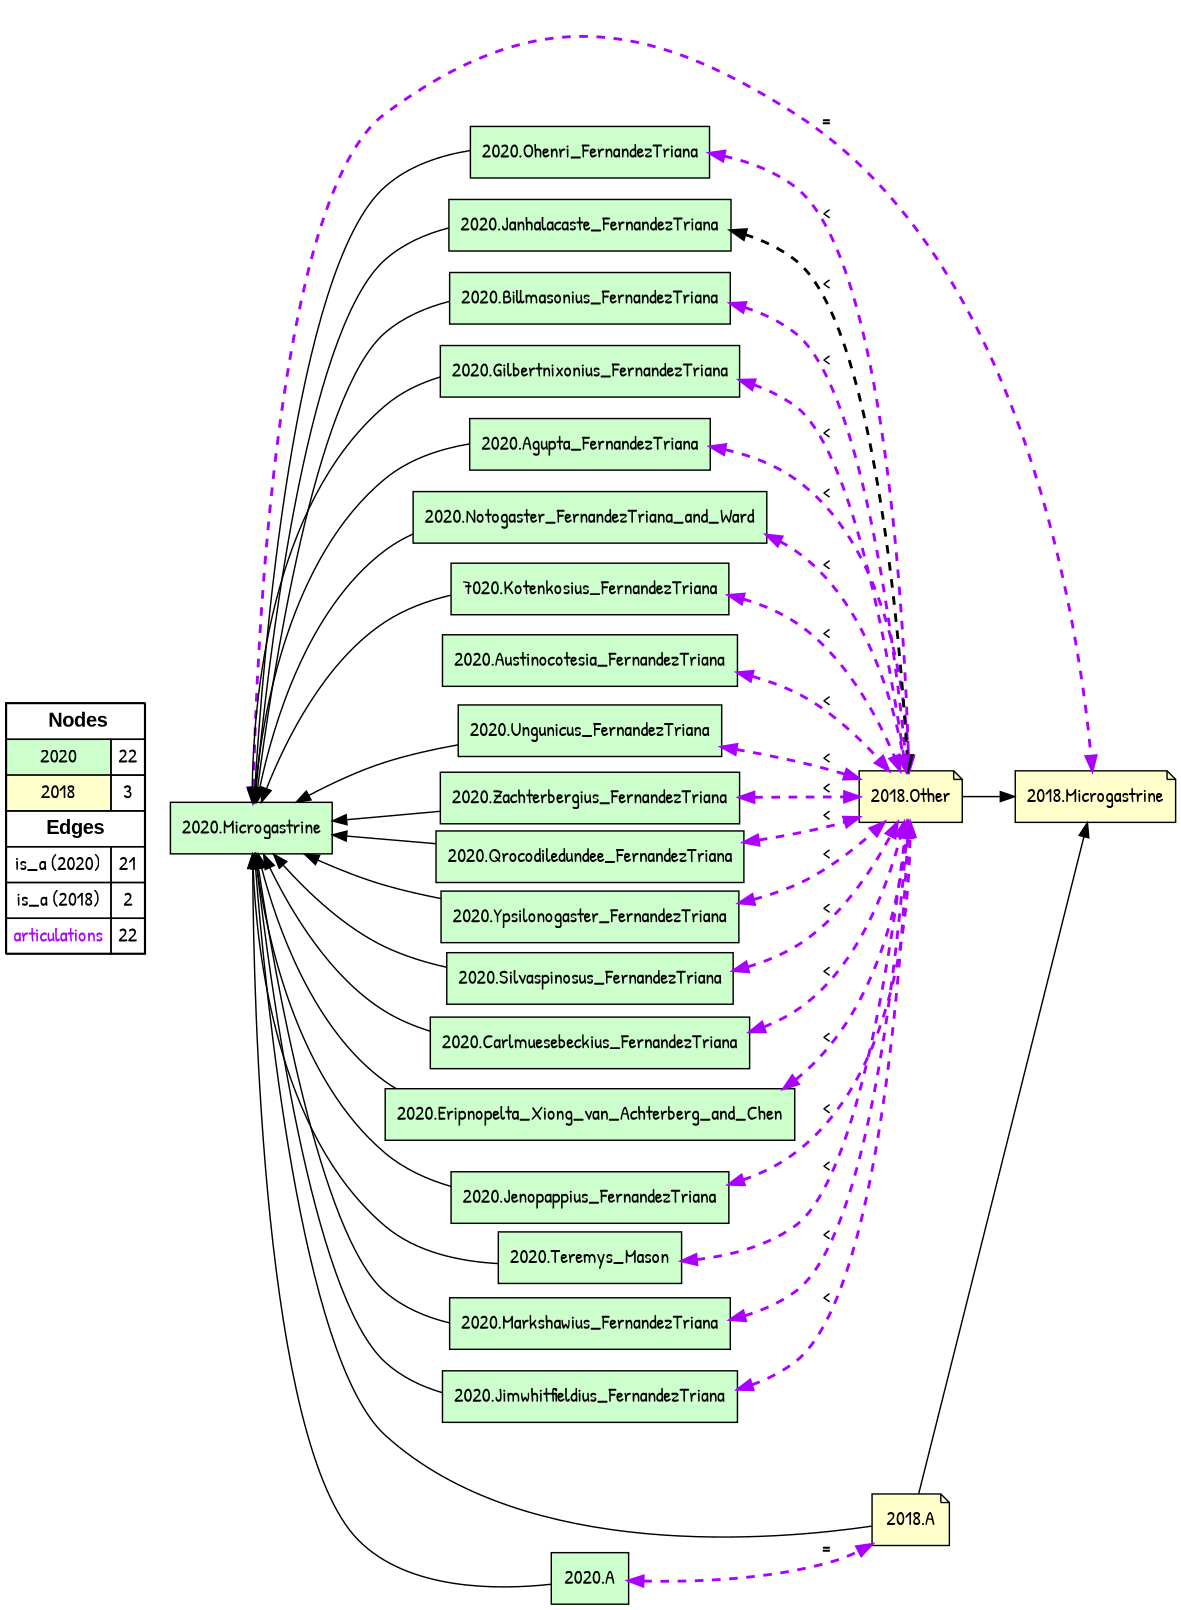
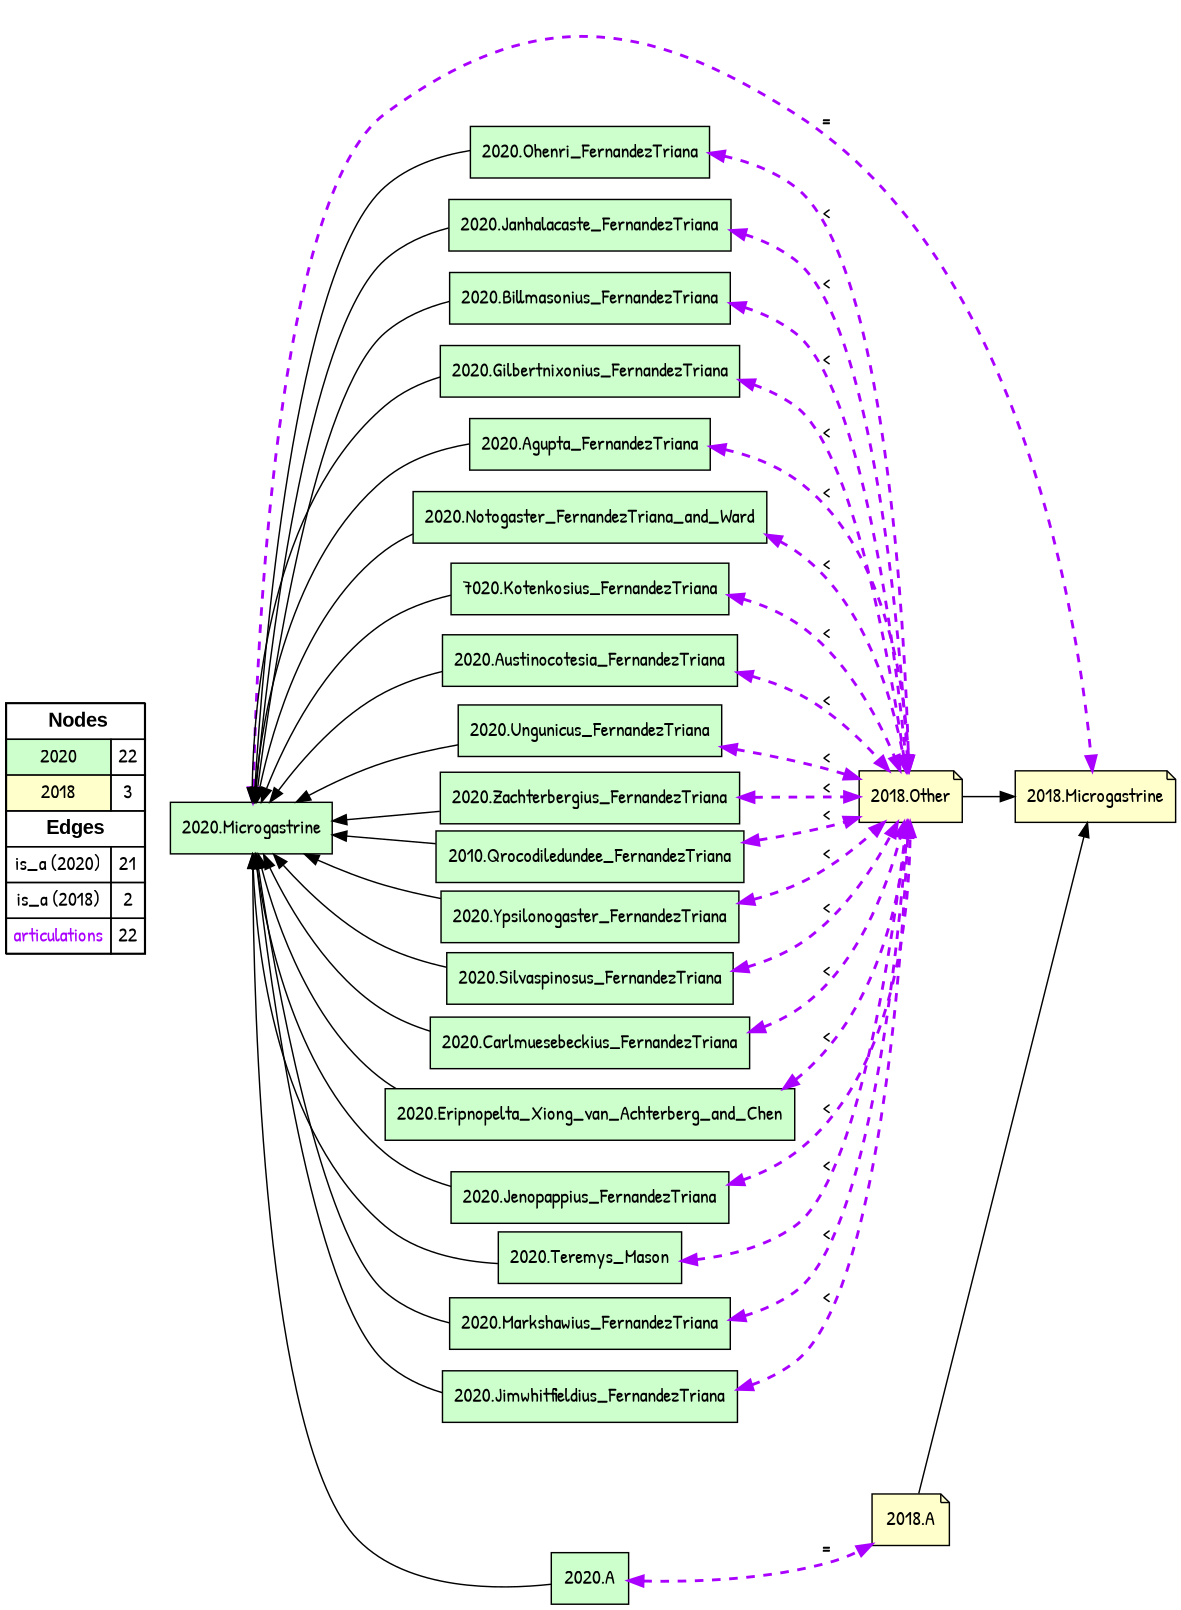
(875, 471) -> (875, 471)
(590, 857) -> (590, 857)
(363, 1403) -> (350, 716)
